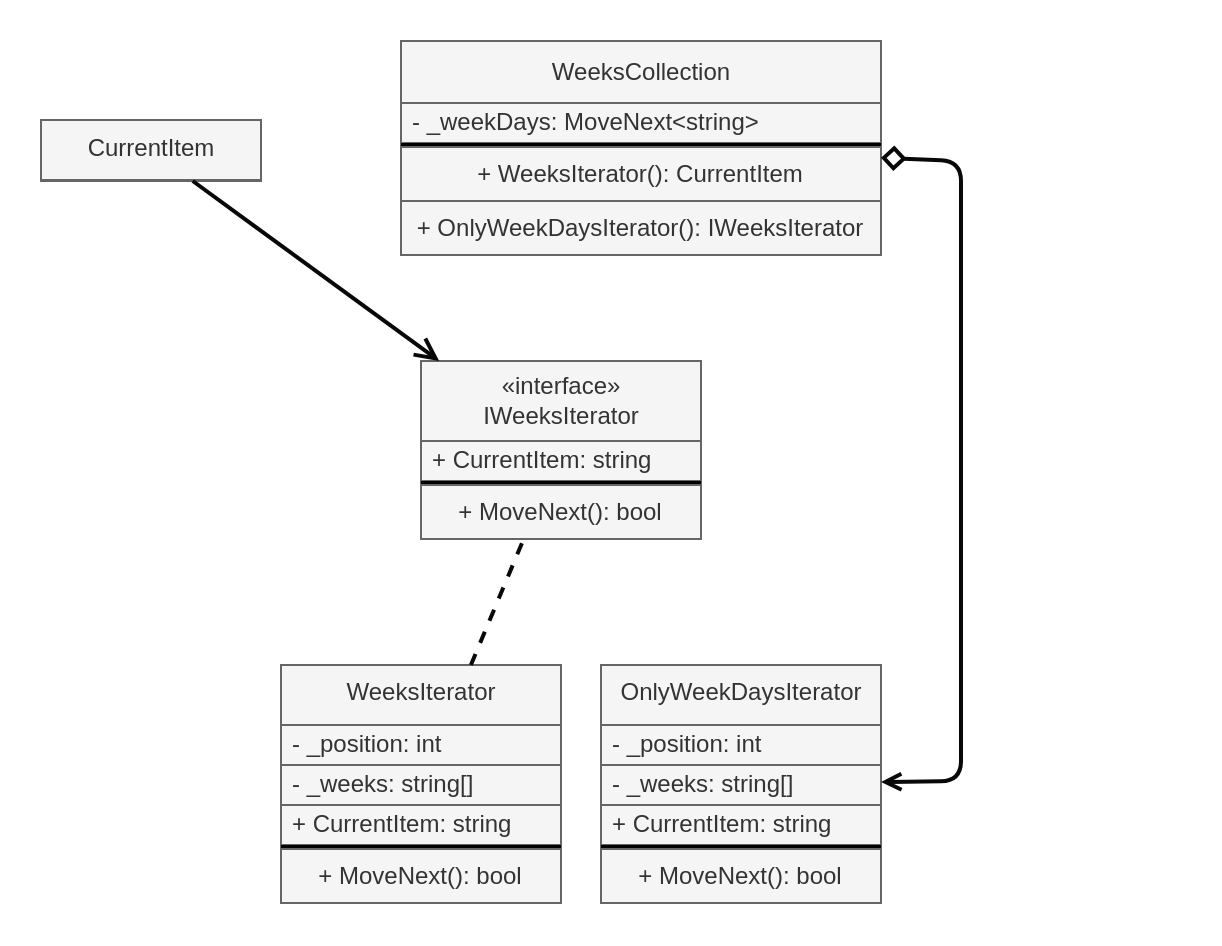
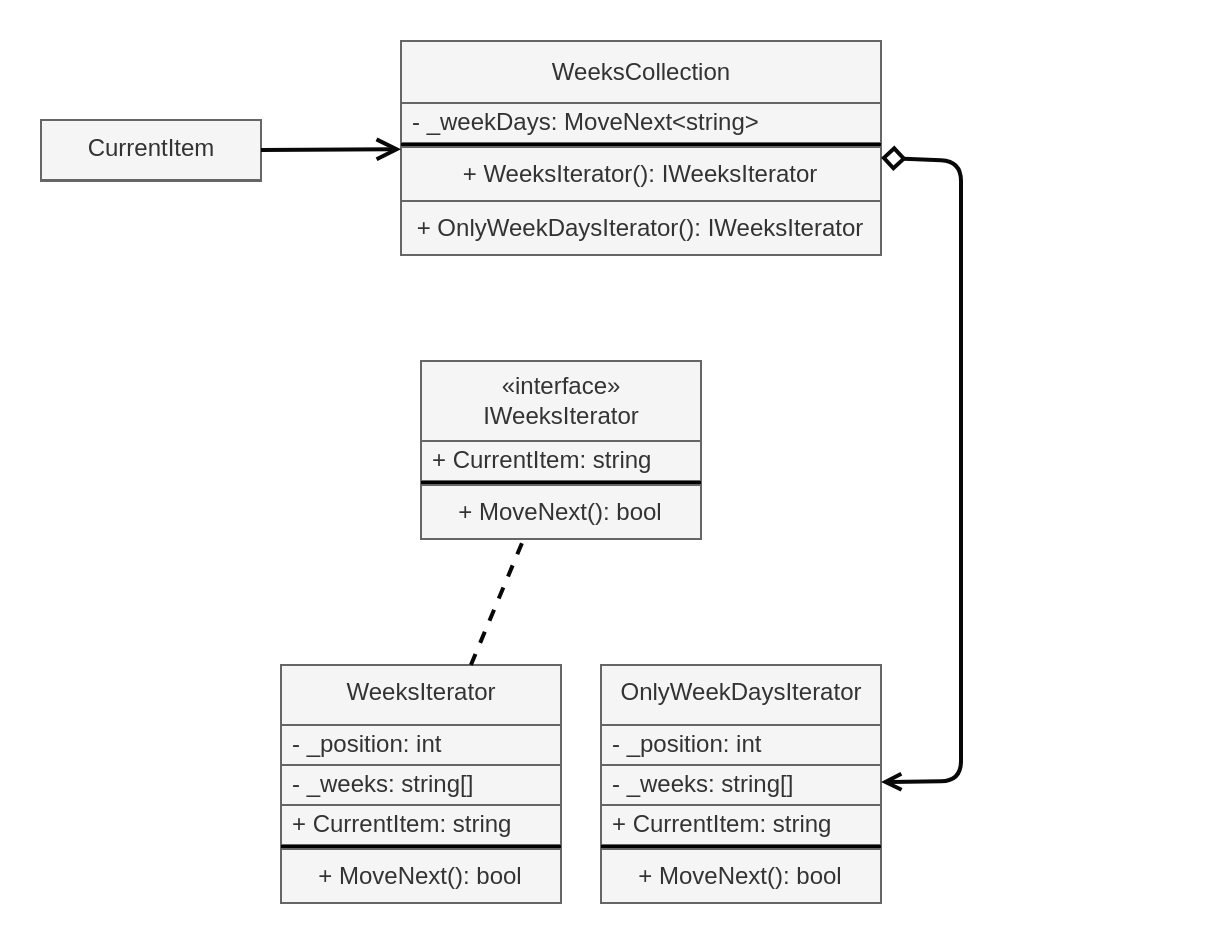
none -> (326, 150)
(641, 175) -> (641, 175)
(315, 270) -> none
